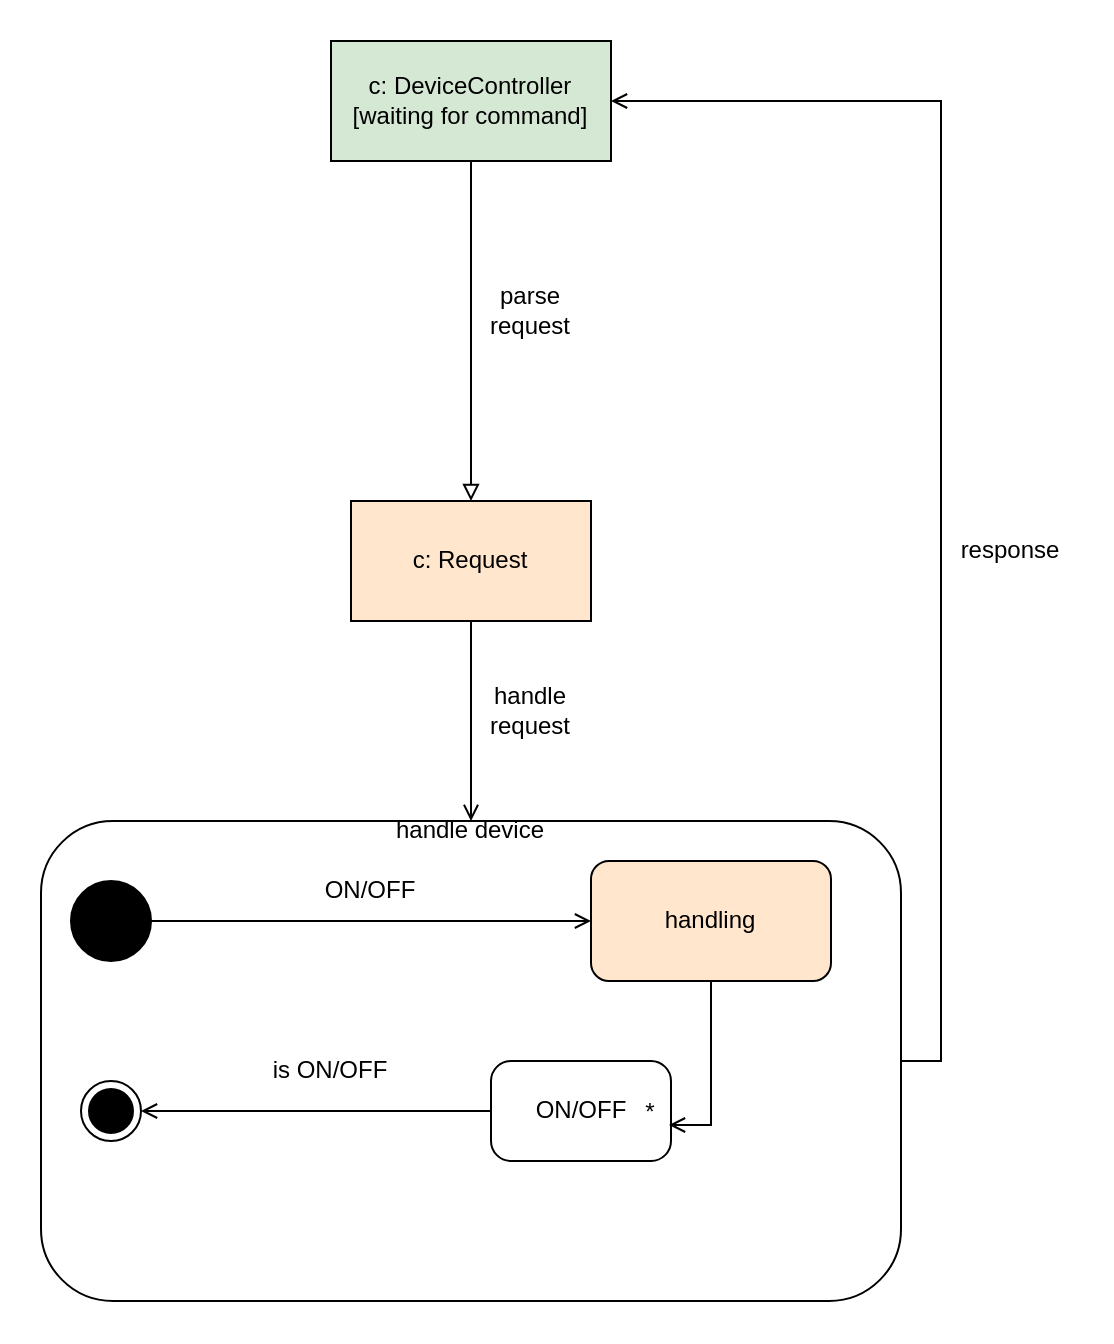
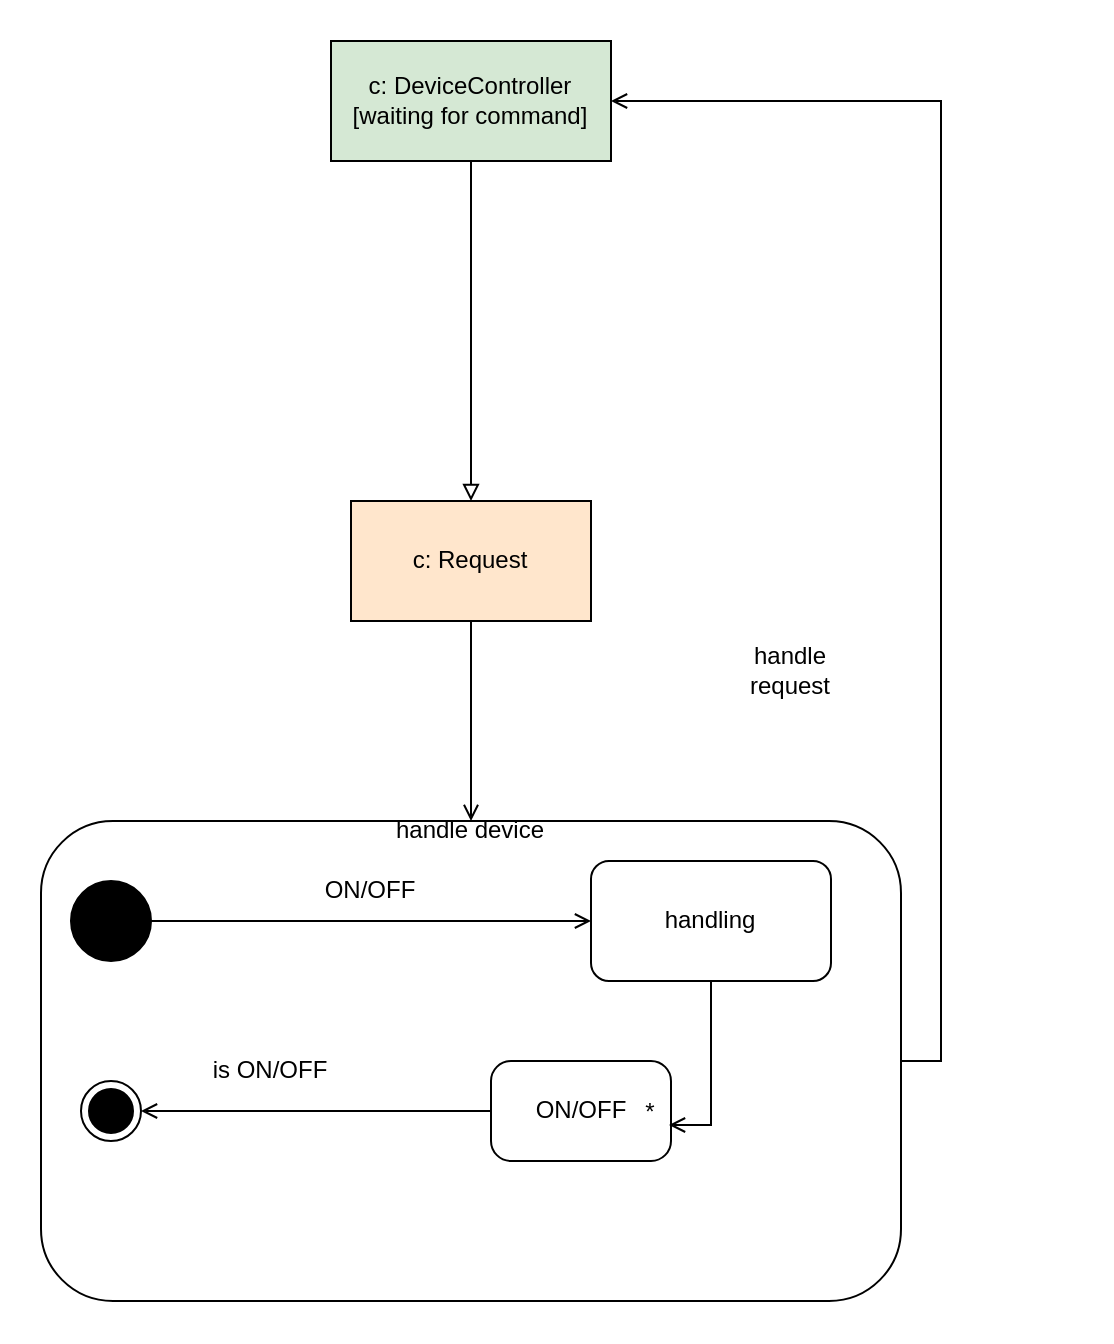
(531, 311) -> none
(1011, 551) -> none
(531, 711) -> (791, 671)
(711, 921) -> (711, 921)
(331, 1071) -> (271, 1071)
